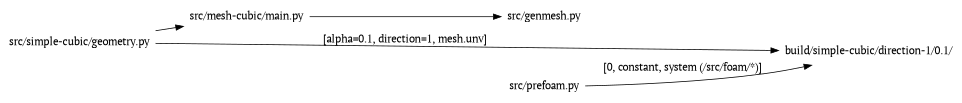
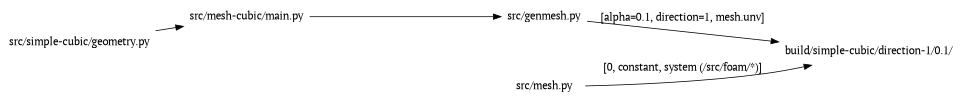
(463, 47) -> (679, 31)
(544, 86) -> (544, 86)
